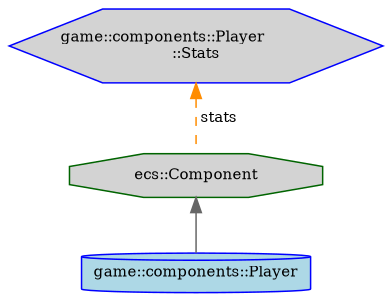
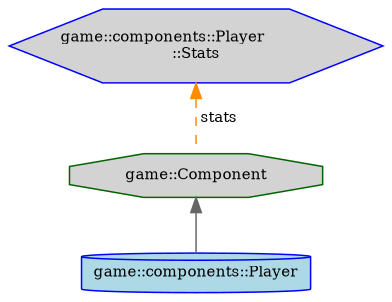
(196, 176) -> (196, 176)
